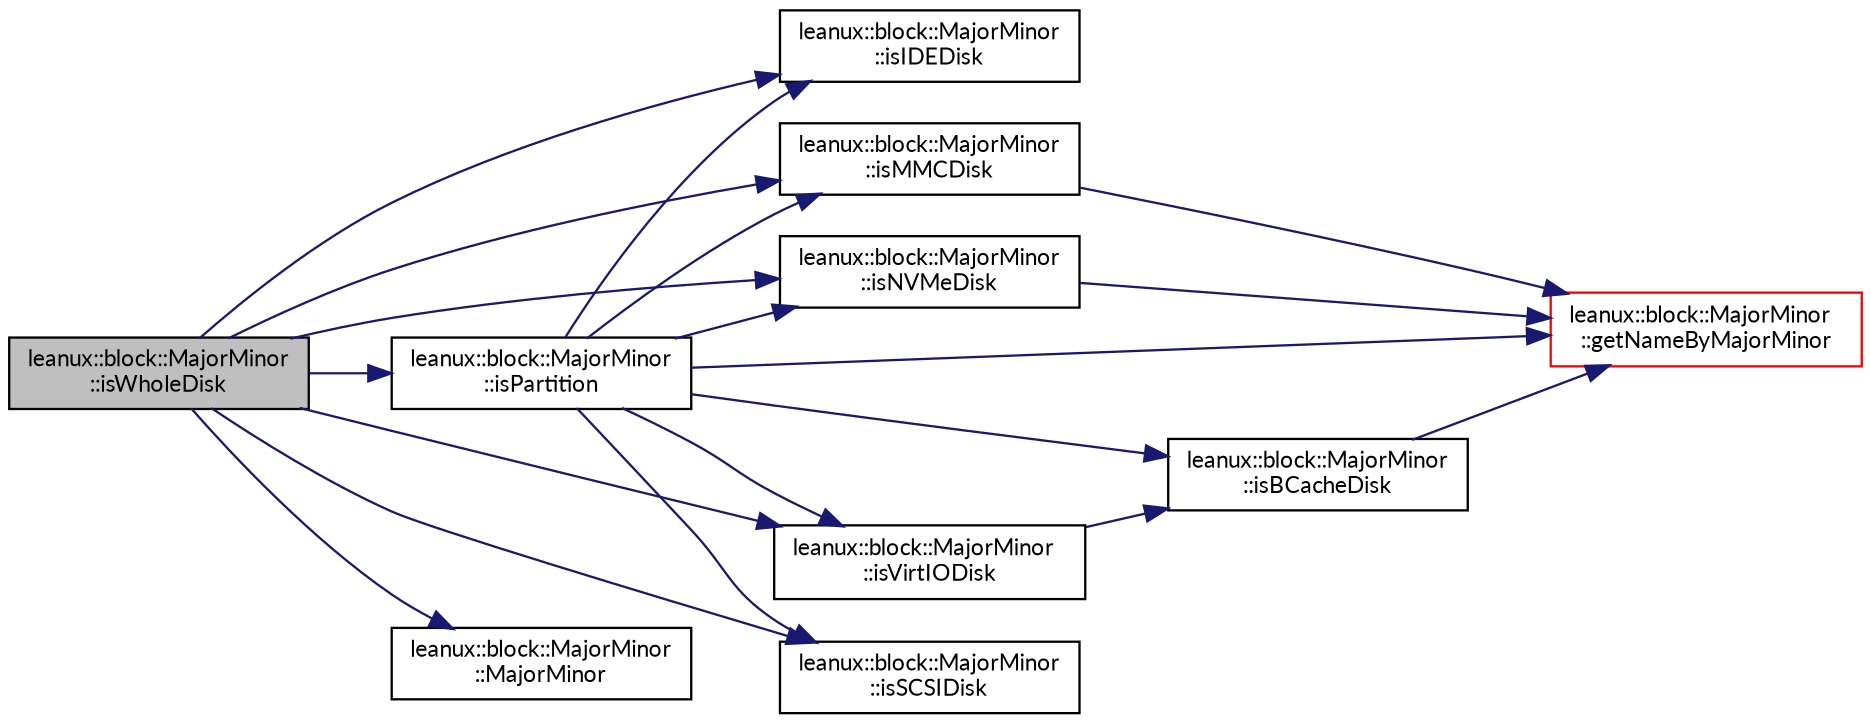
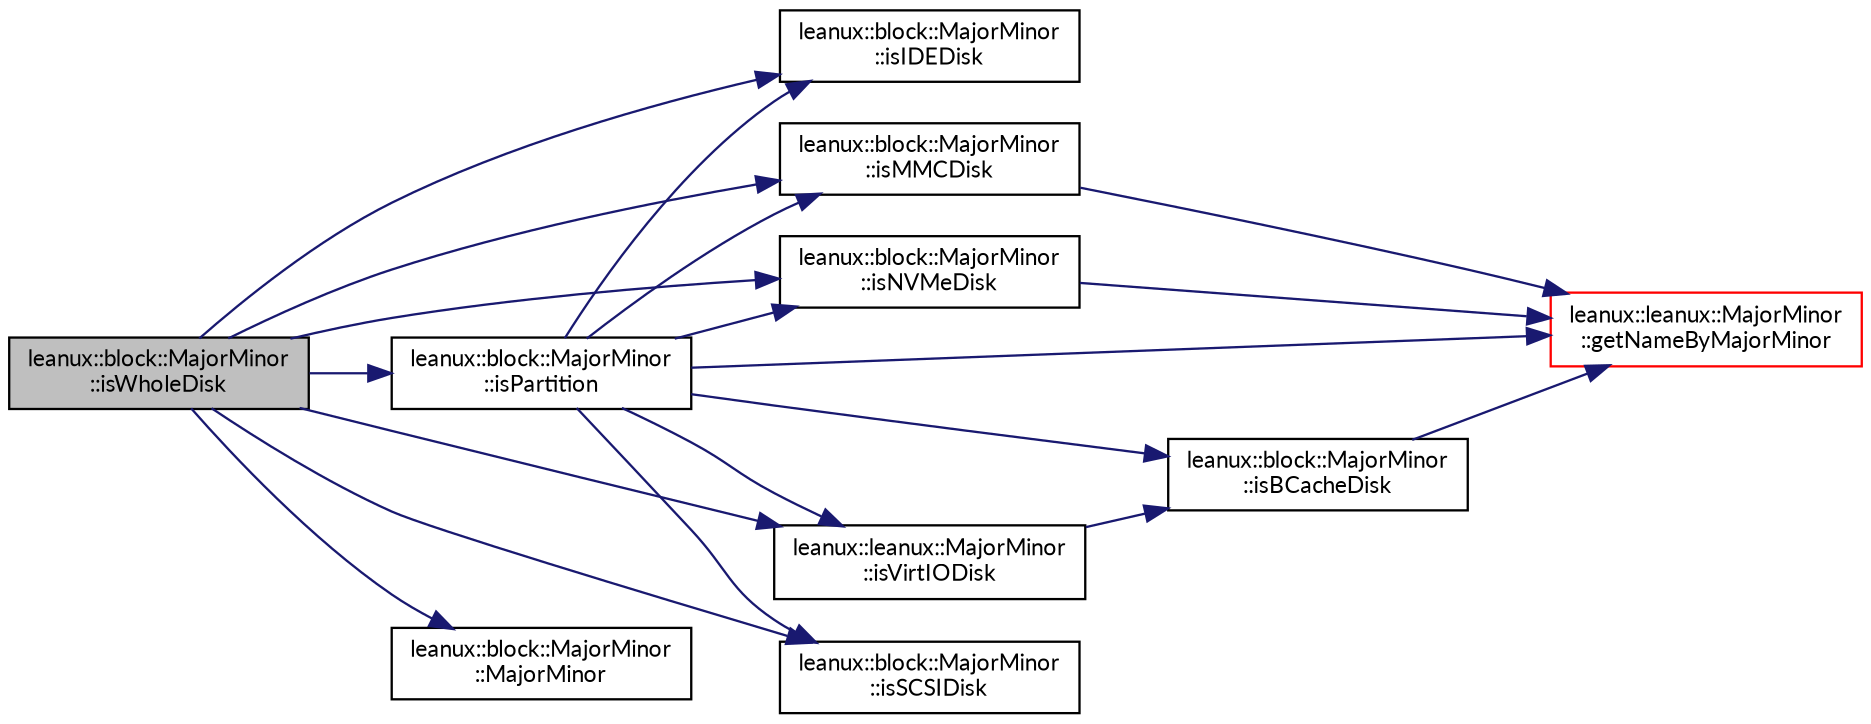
(1706, 329) -> (1706, 329)
(930, 562) -> (930, 562)
